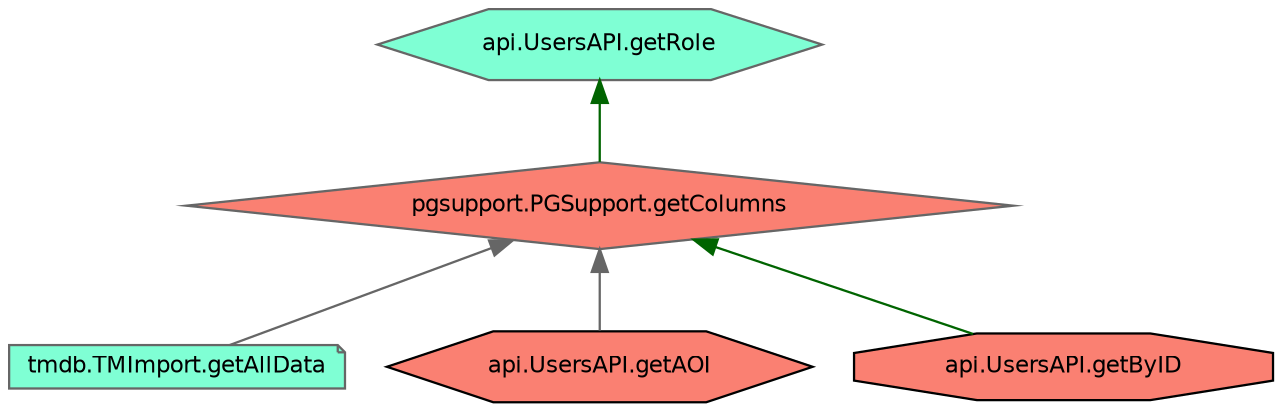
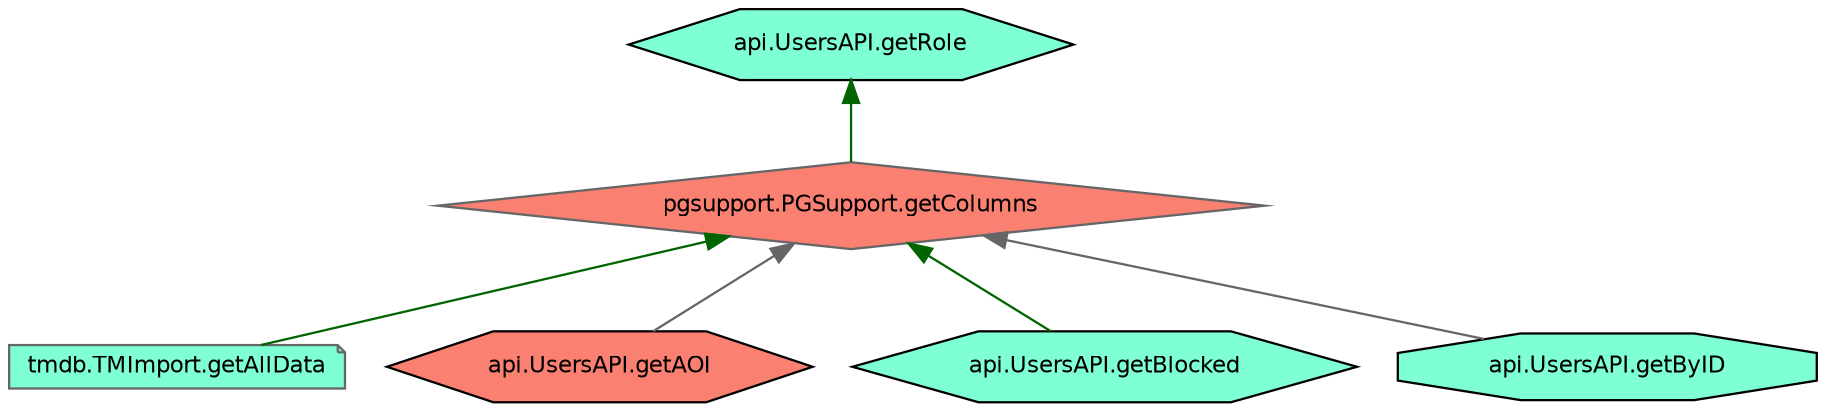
(600, 45) -> (851, 45)
(844, 290) -> (1245, 290)
(360, 297) -> (484, 293)
(1064, 367) -> (1607, 367)
none -> (1105, 367)
